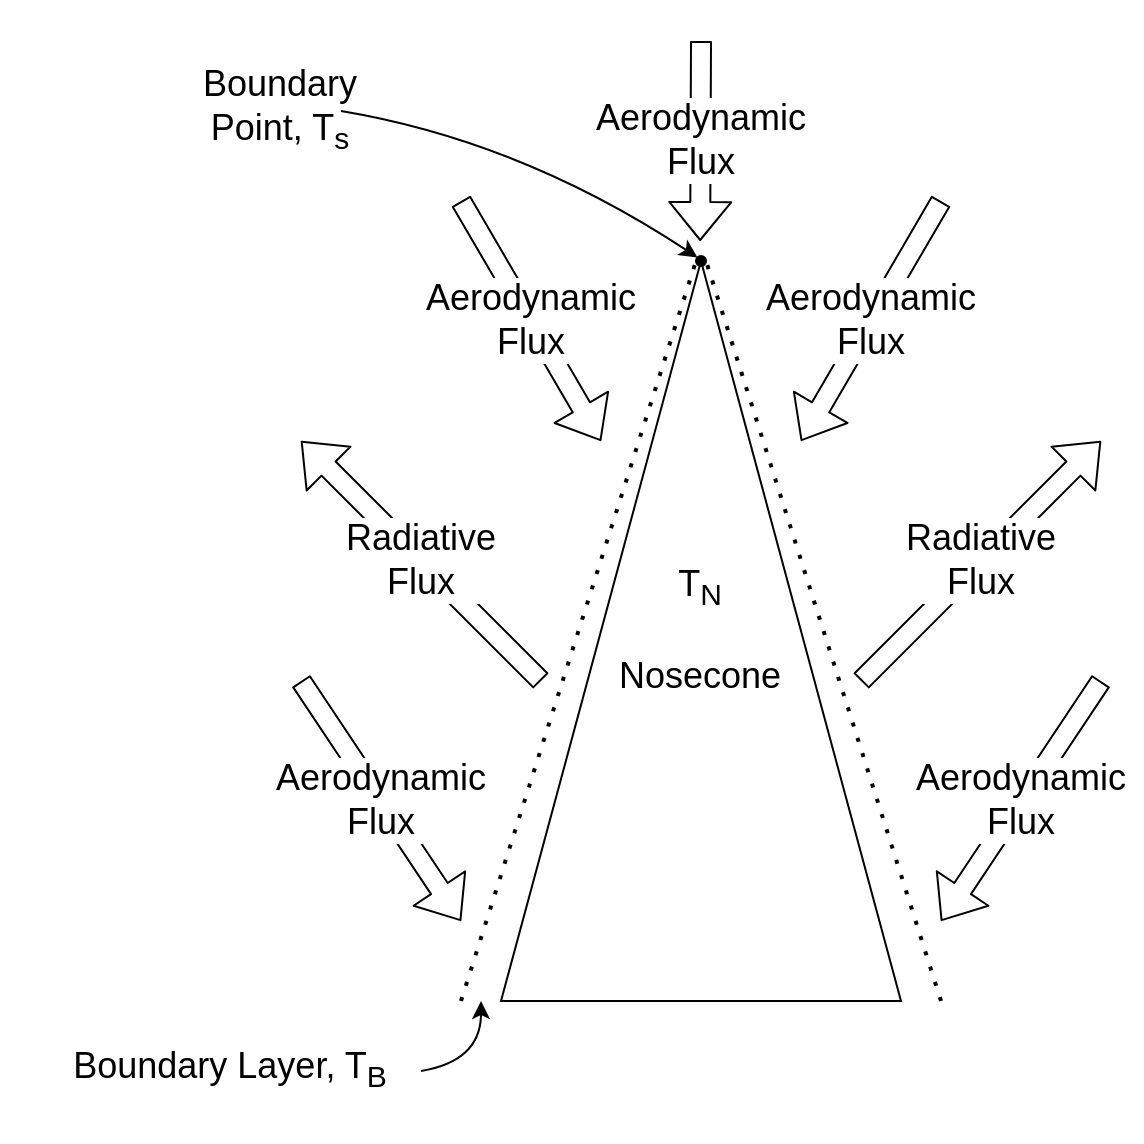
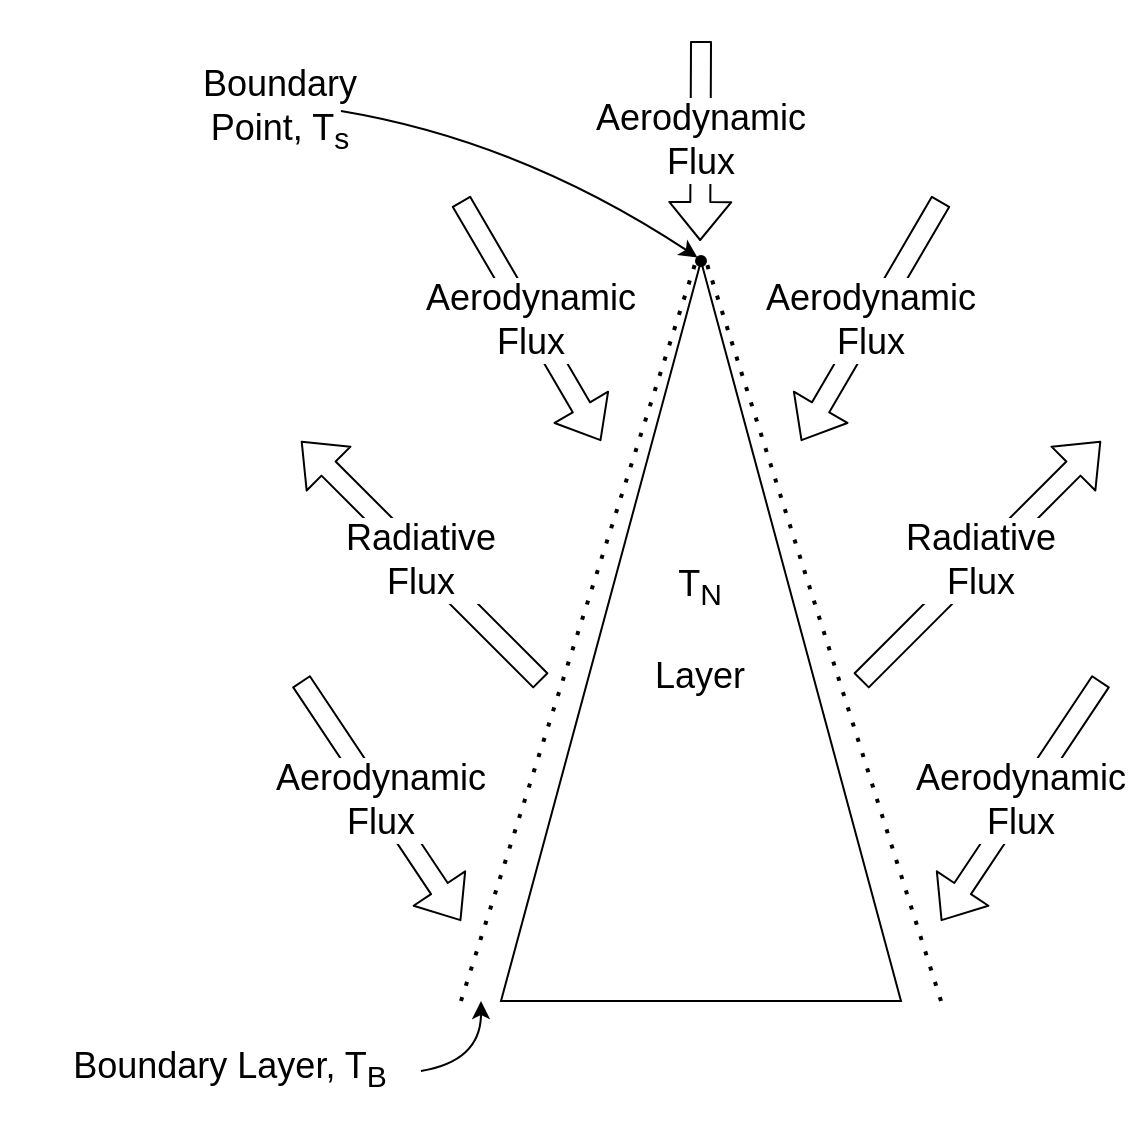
(701, 631) -> (701, 631)
